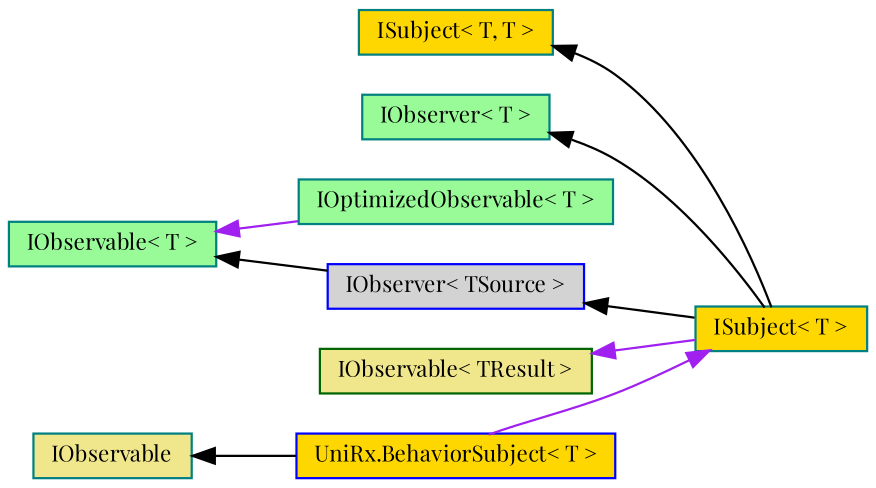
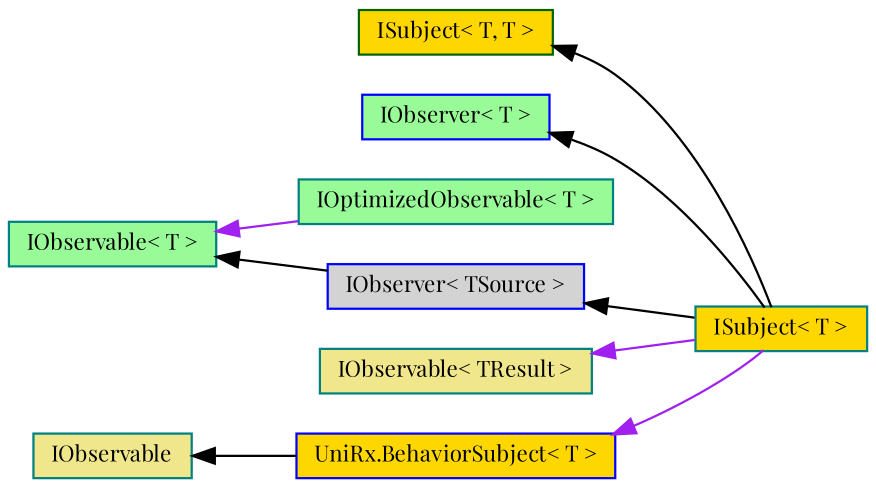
(456, 32) -> (456, 32)
(456, 117) -> (456, 117)
(456, 371) -> (456, 371)
(591, 402) -> (701, 392)
